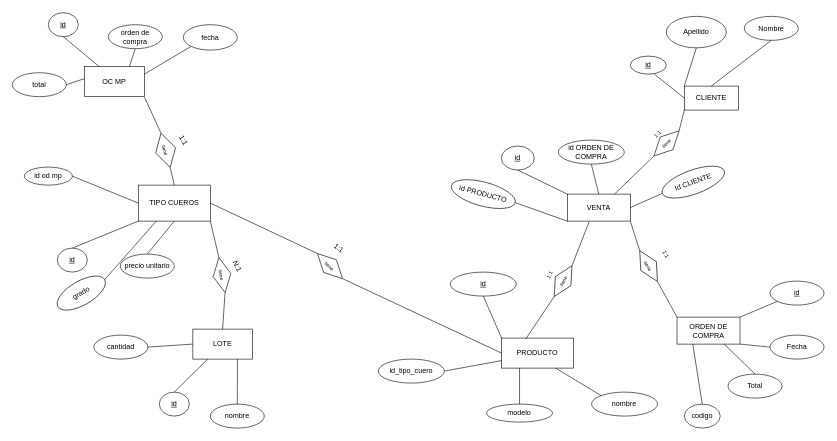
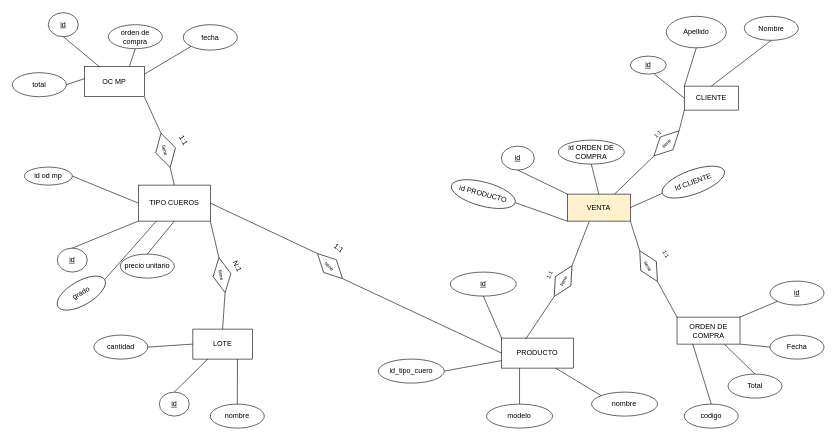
(599, 208) -> (599, 208)
(520, 413) -> (520, 416)
(702, 416) -> (711, 416)
